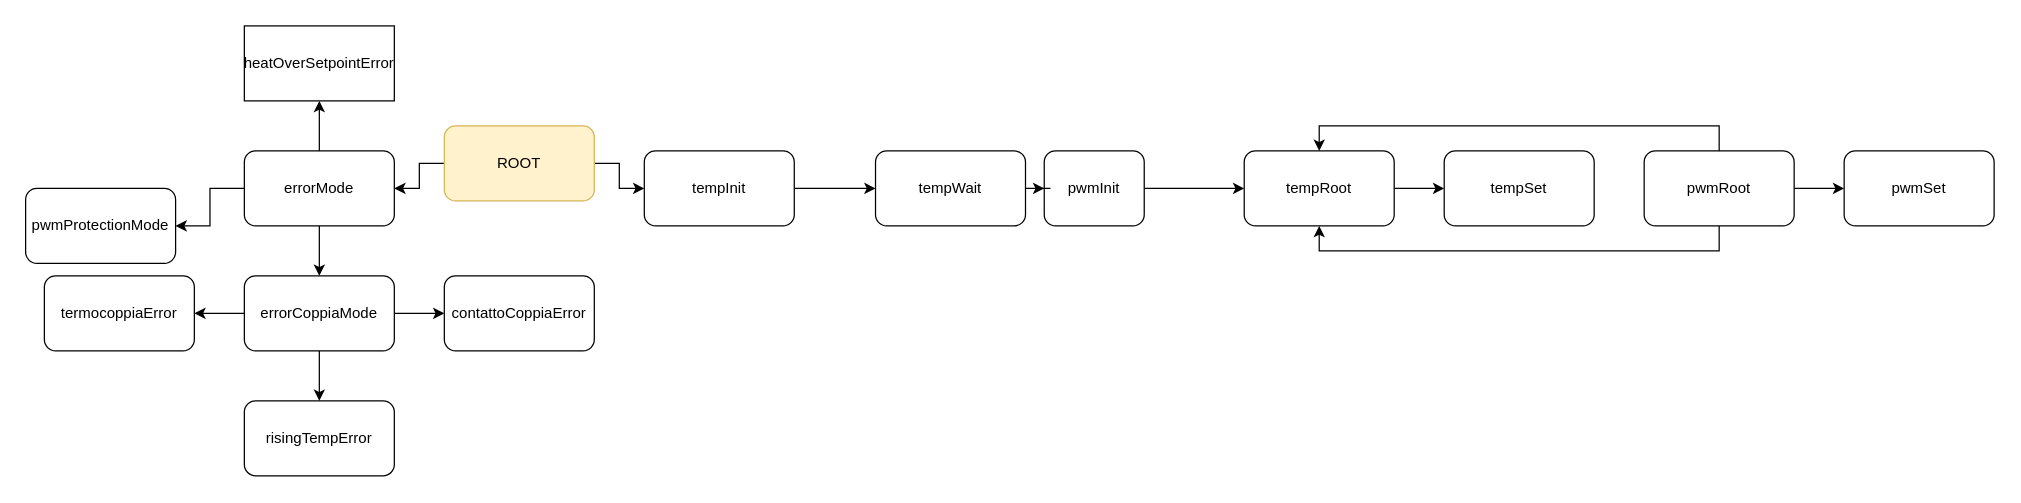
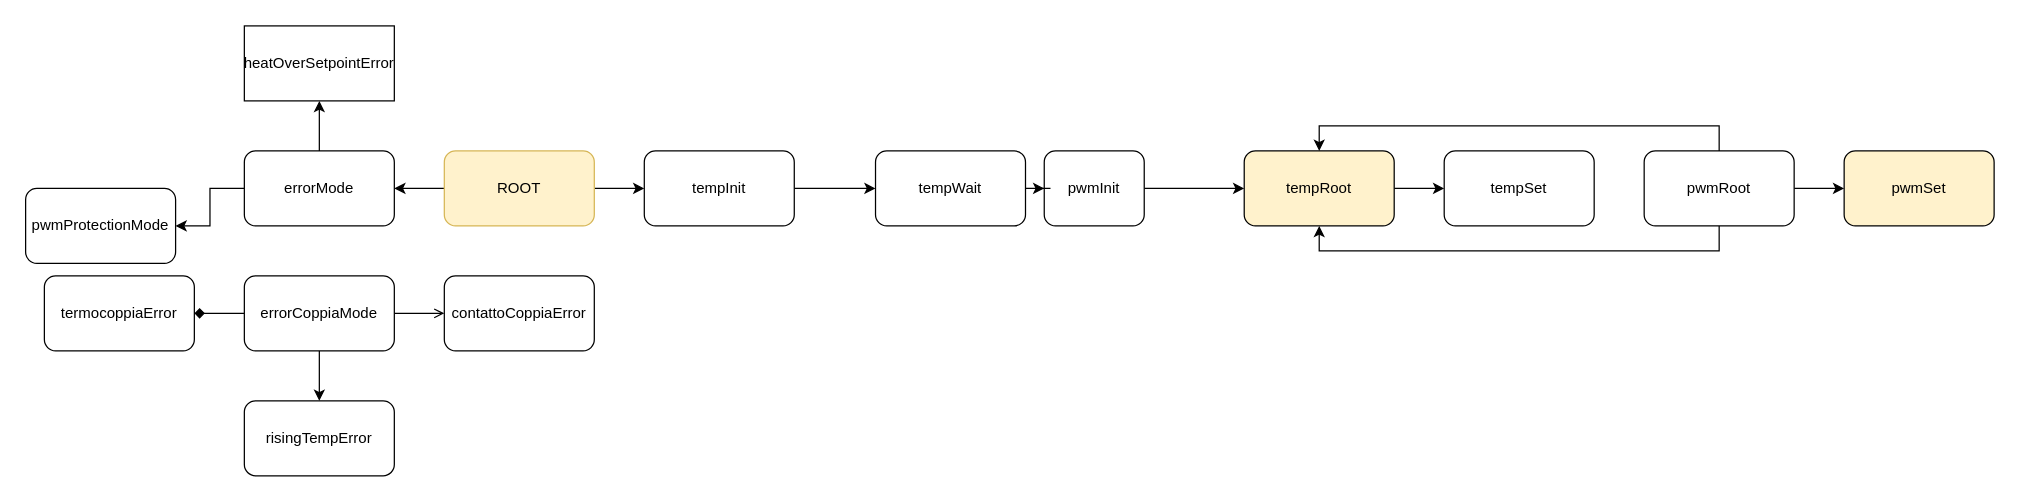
(519, 163) -> (519, 188)
(1319, 188) -> (1319, 188)
(1919, 188) -> (1919, 188)
(319, 247) -> none
(204, 313) -> (205, 313)
(434, 313) -> (436, 313)
